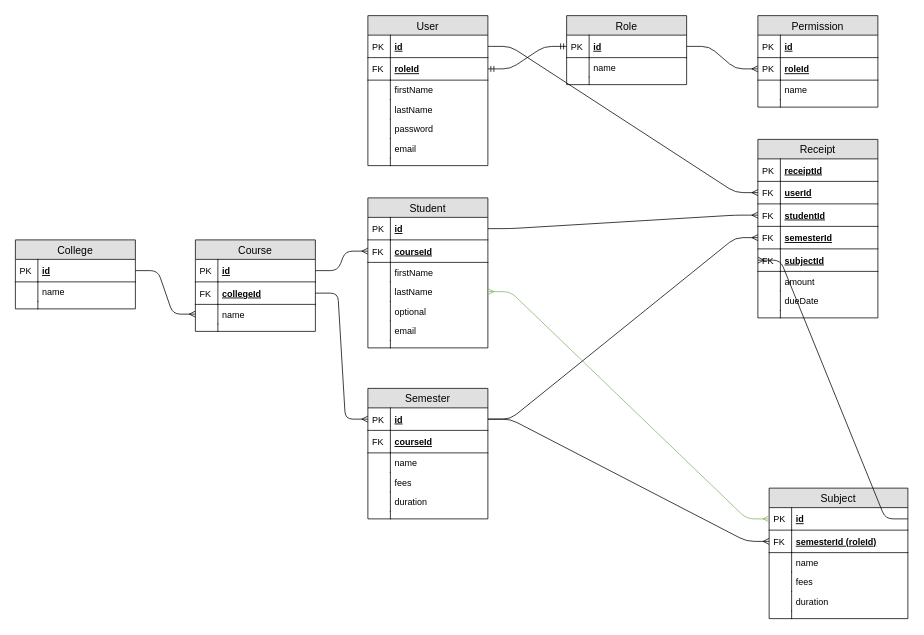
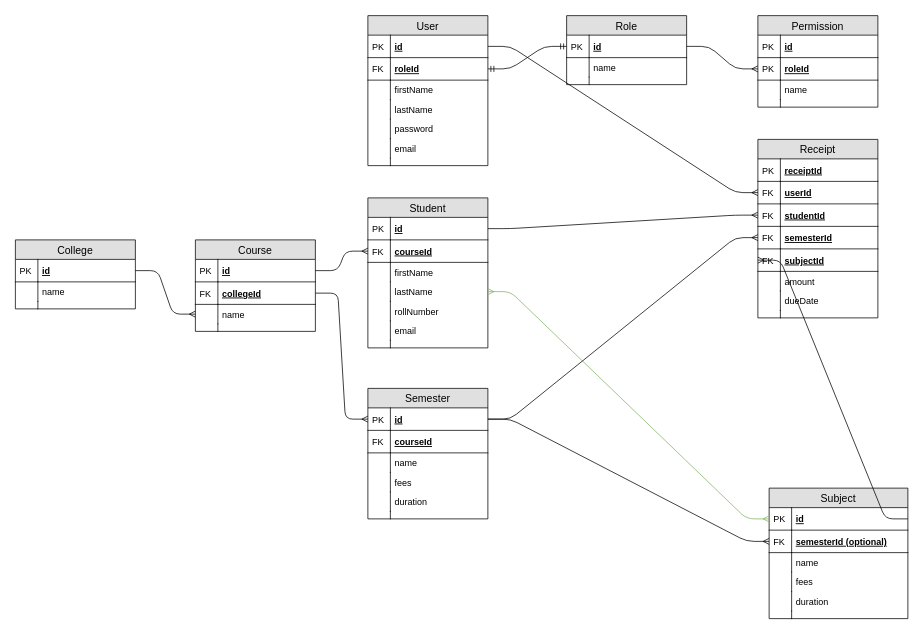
(412, 311) -> (417, 311)
(841, 542) -> (845, 542)
